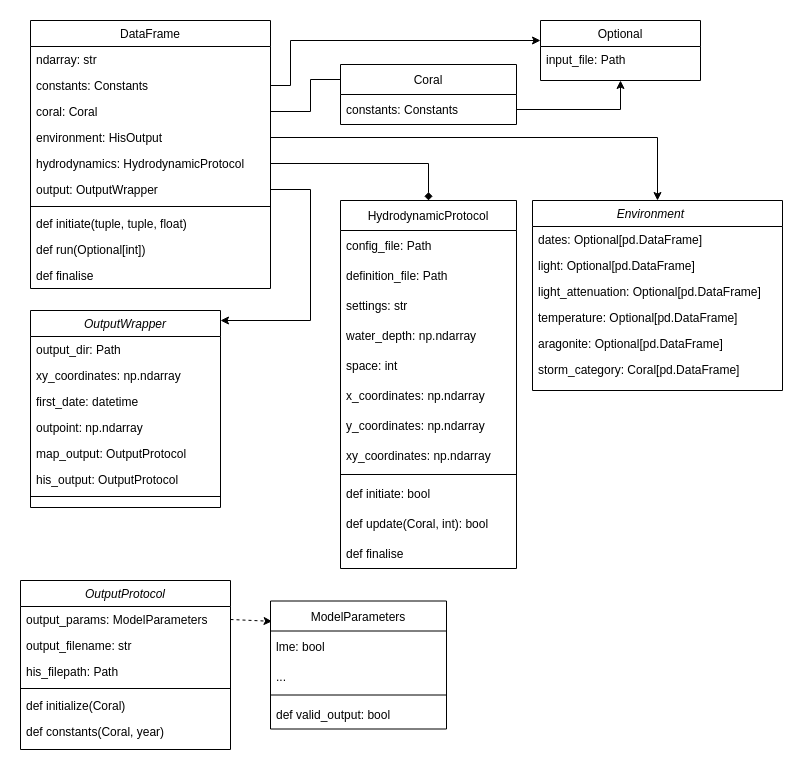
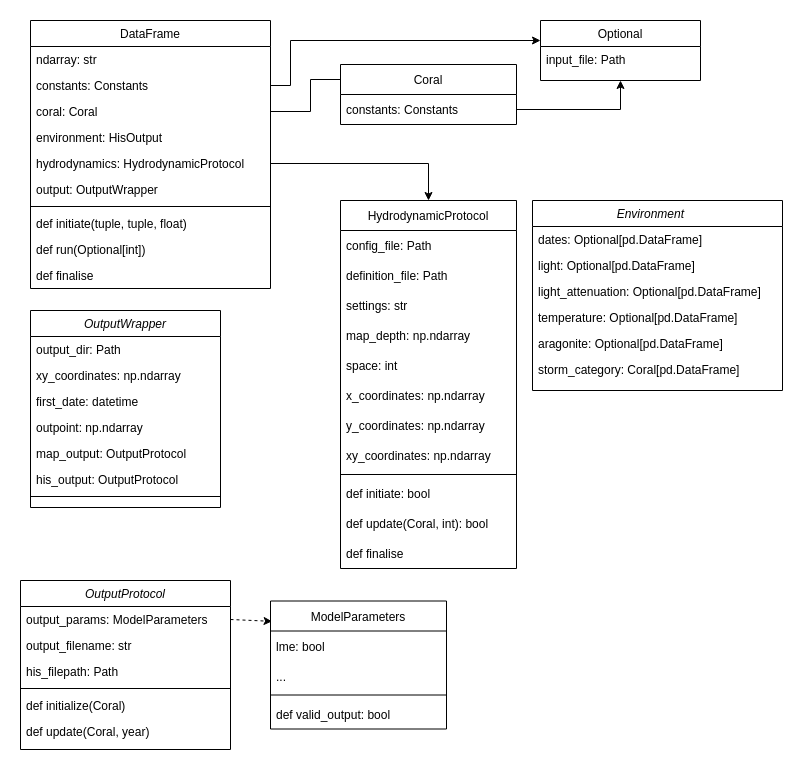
(493, 138) -> none
(429, 192) -> (429, 192)
(311, 277) -> none
(419, 336) -> (412, 336)
(107, 732) -> (97, 732)
